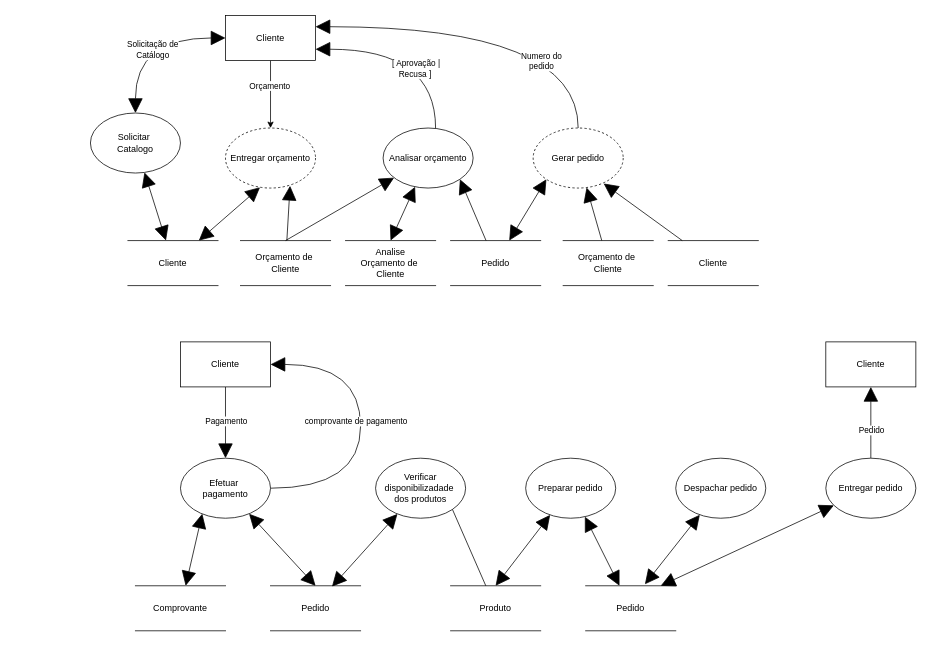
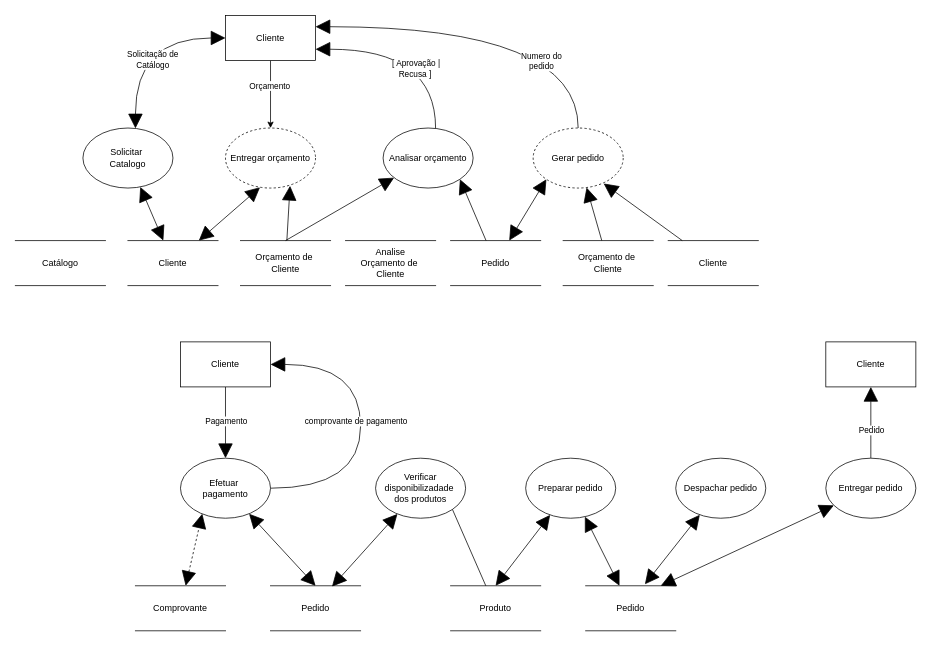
(135, 143) -> (128, 158)
(403, 213) -> none
none -> (60, 263)
(194, 550) -> (194, 550)
